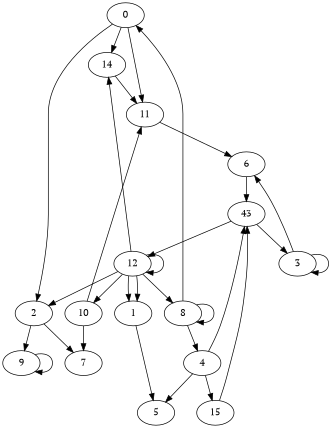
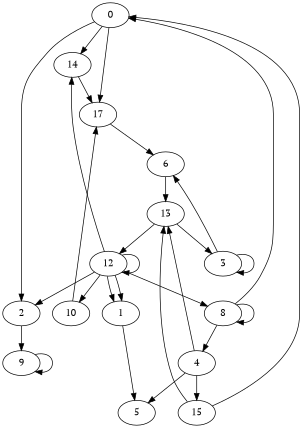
(145, 115) -> (98, 115)
none -> (300, 177)
(246, 214) -> (166, 214)
(84, 363) -> none
